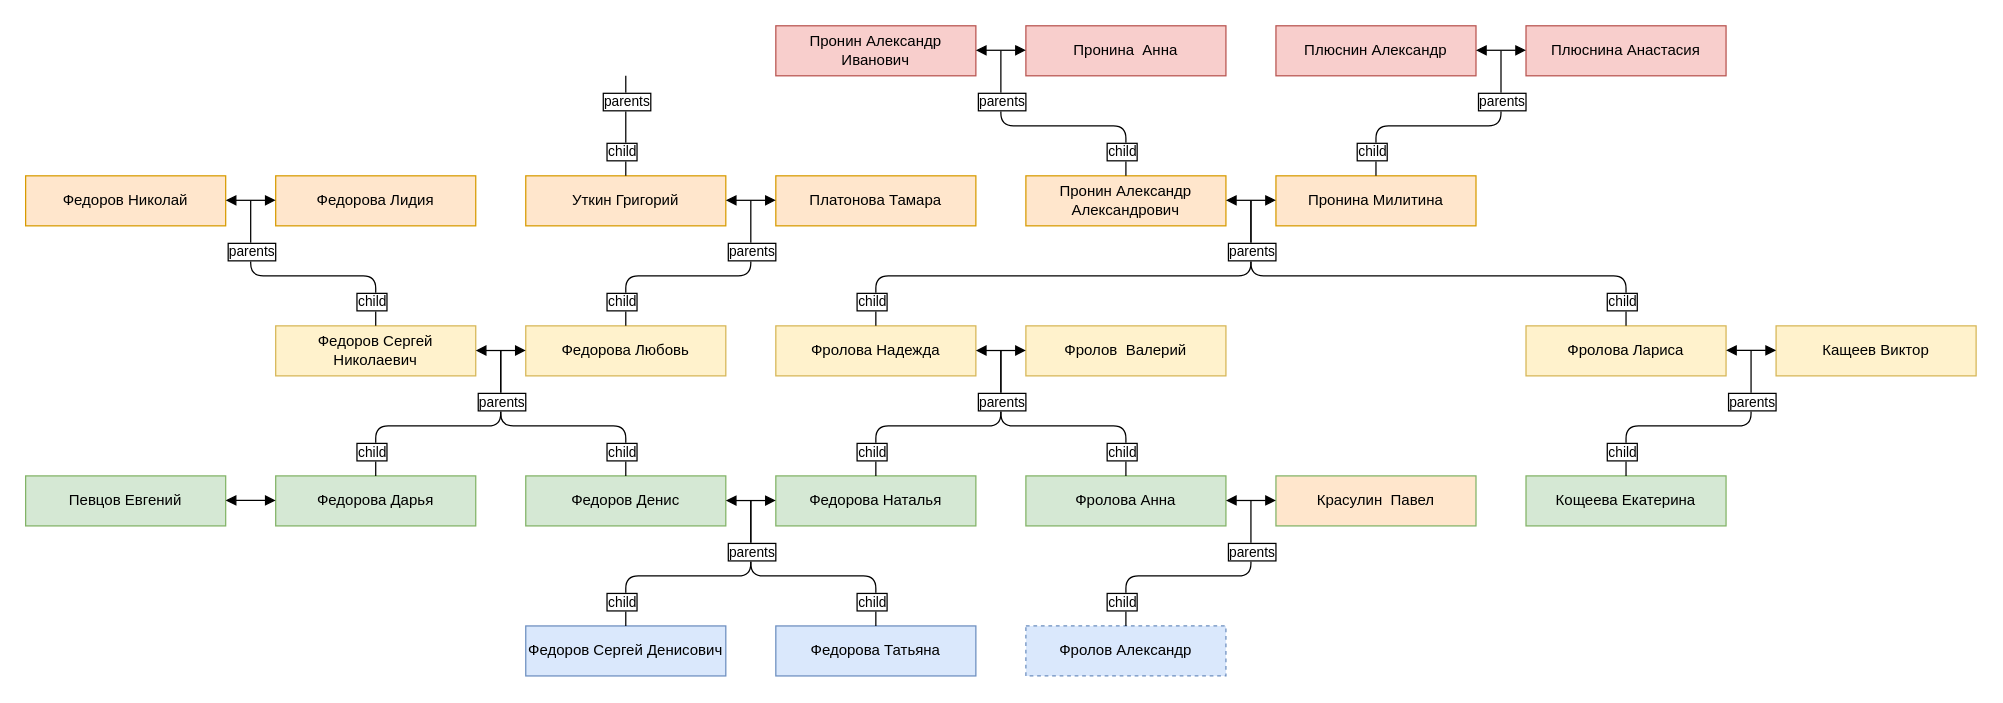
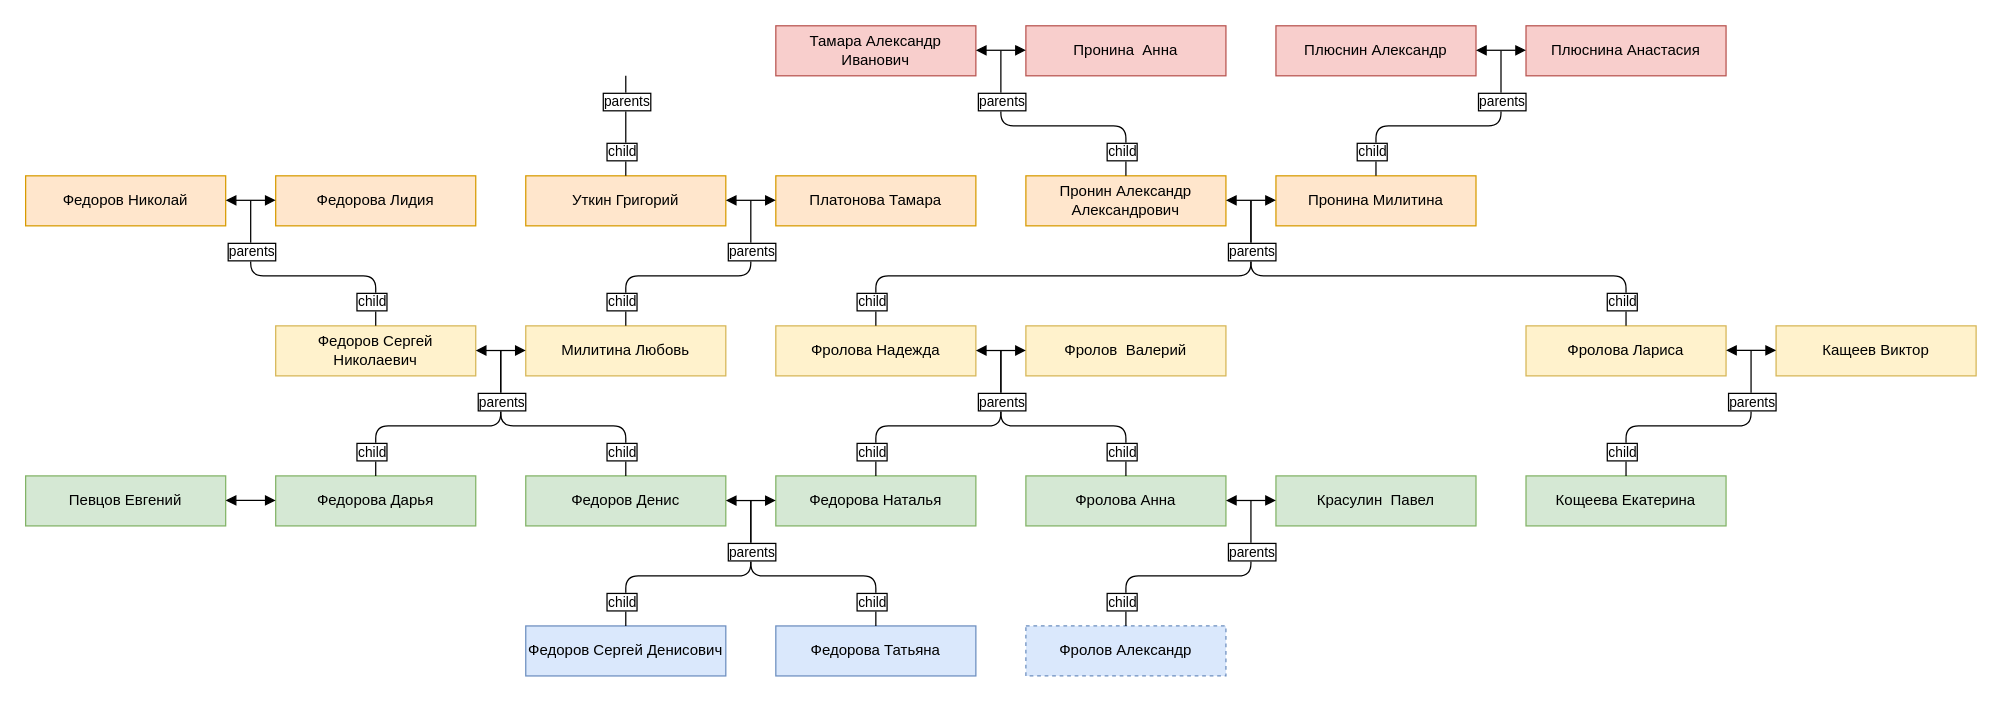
(876, 51) -> (876, 51)
(626, 351) -> (626, 351)
(1376, 501) -> (1376, 501)
